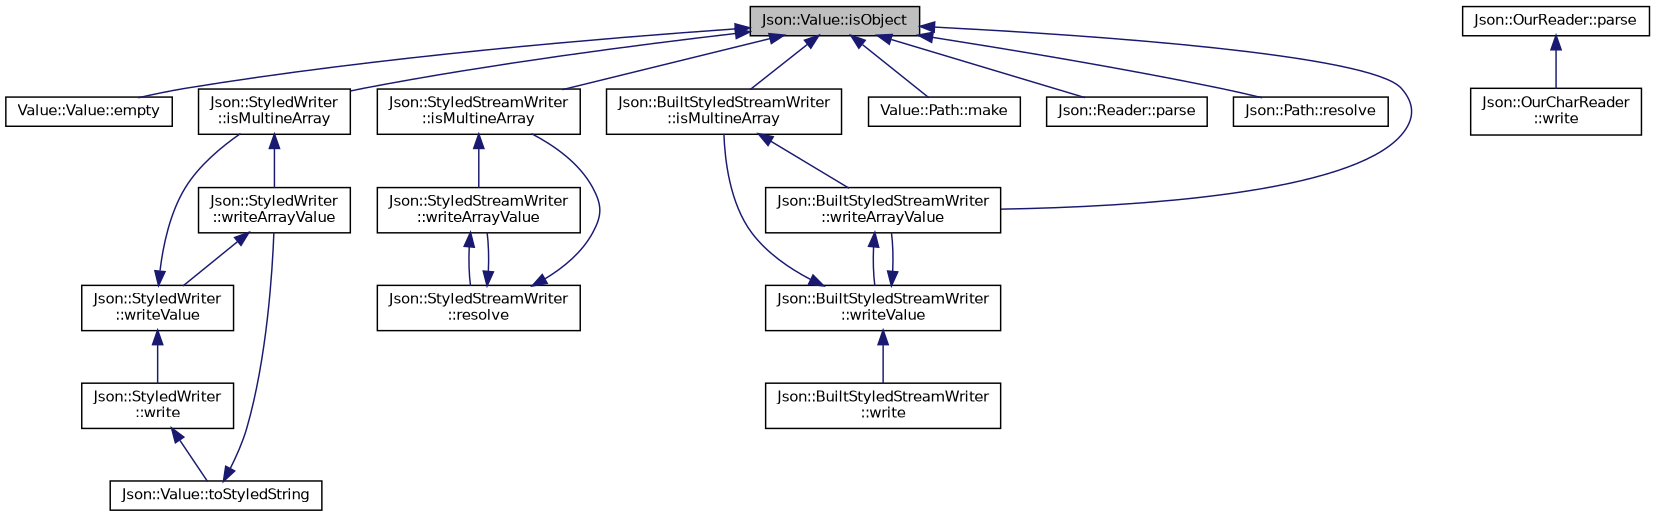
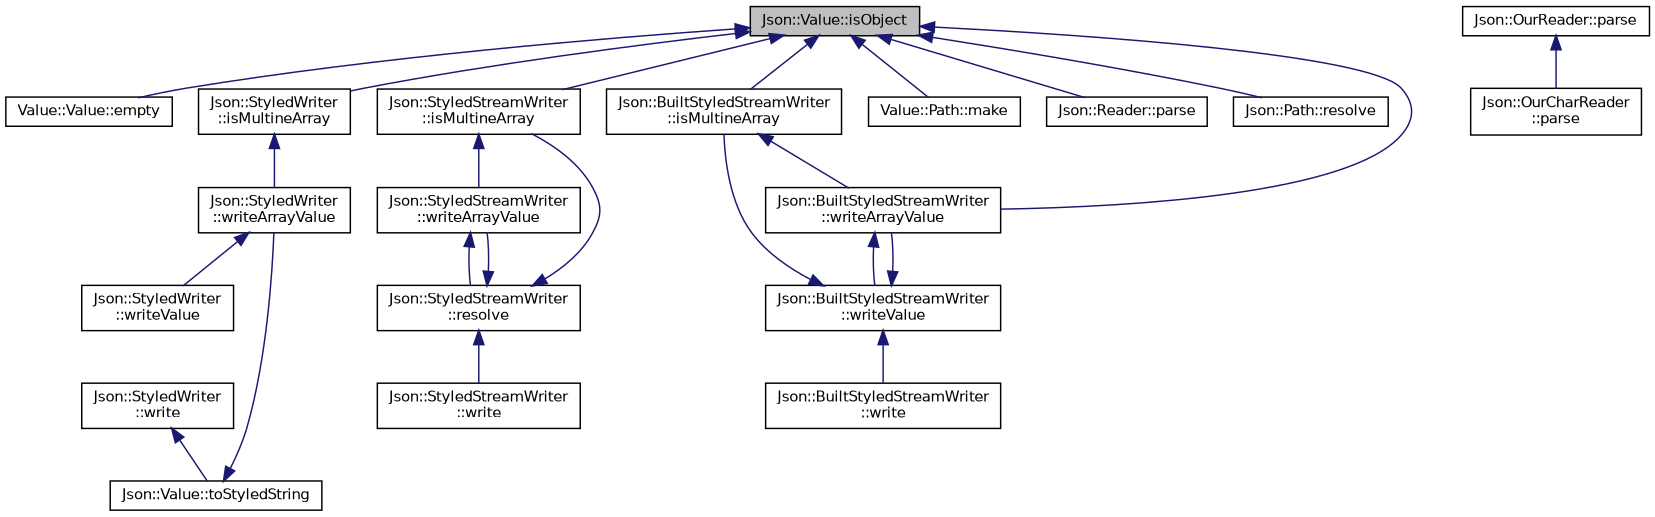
(1556, 112) -> (1556, 112)
(183, 192) -> none
(158, 364) -> none
none -> (479, 406)
